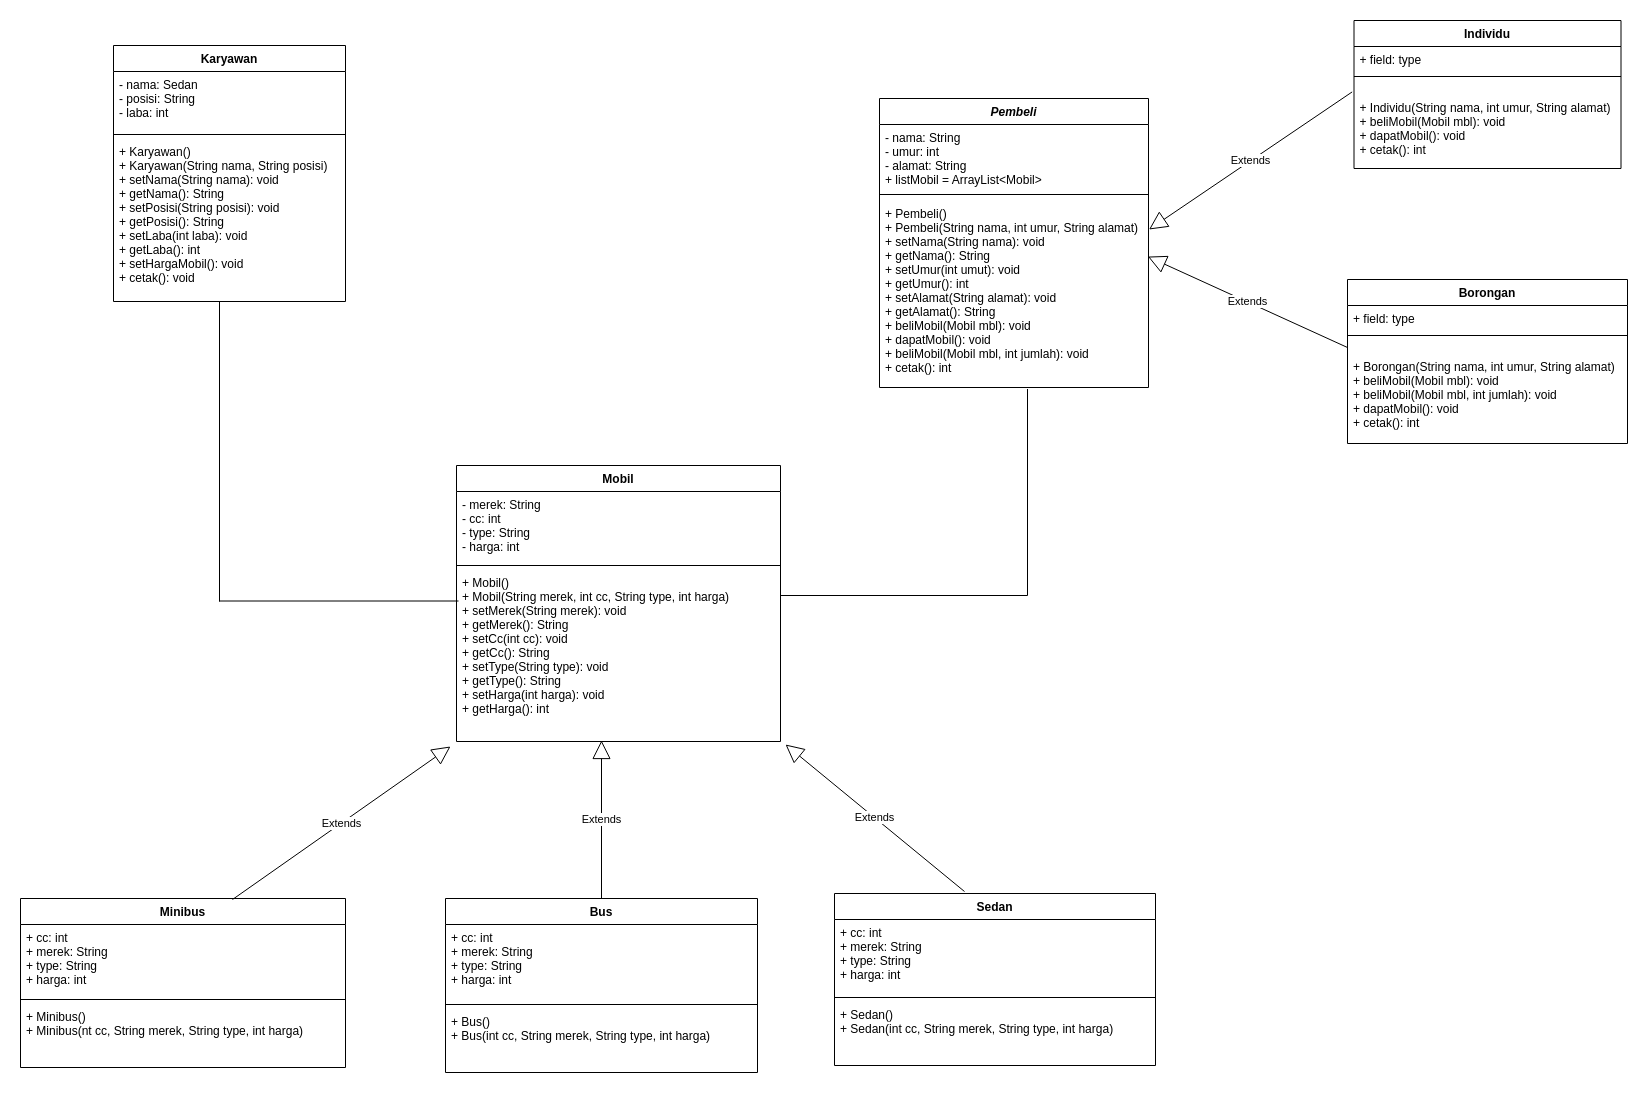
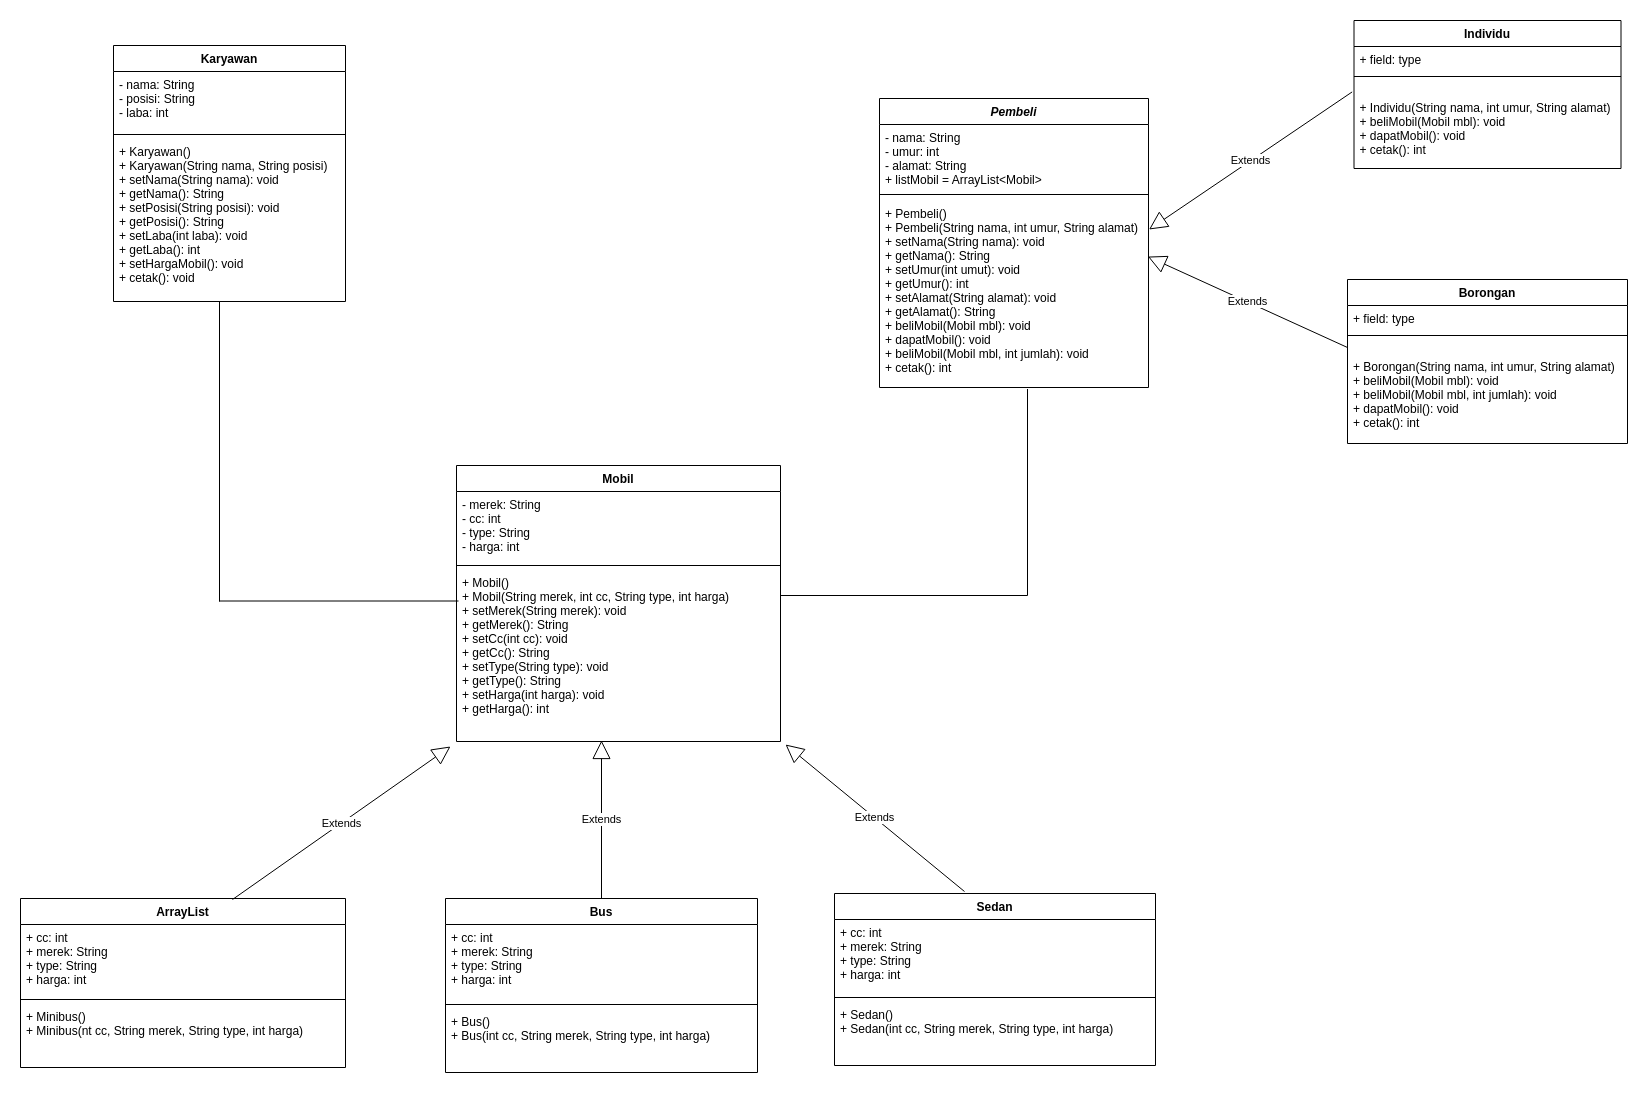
(158, 85) -> (160, 85)
(183, 912) -> (183, 912)
